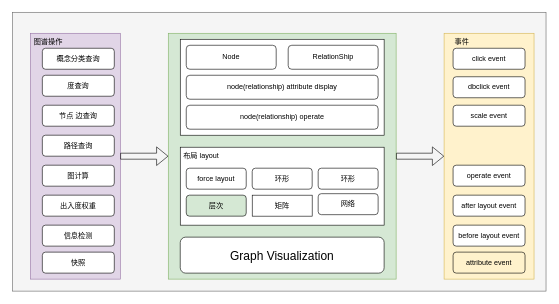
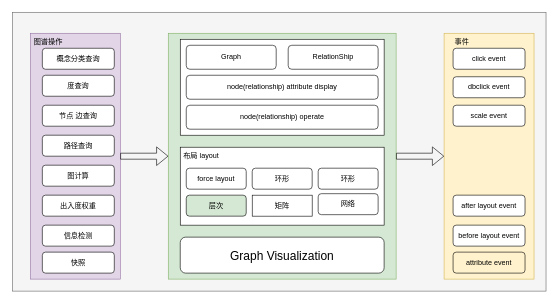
(231, 57) -> (231, 57)
(489, 176) -> none
